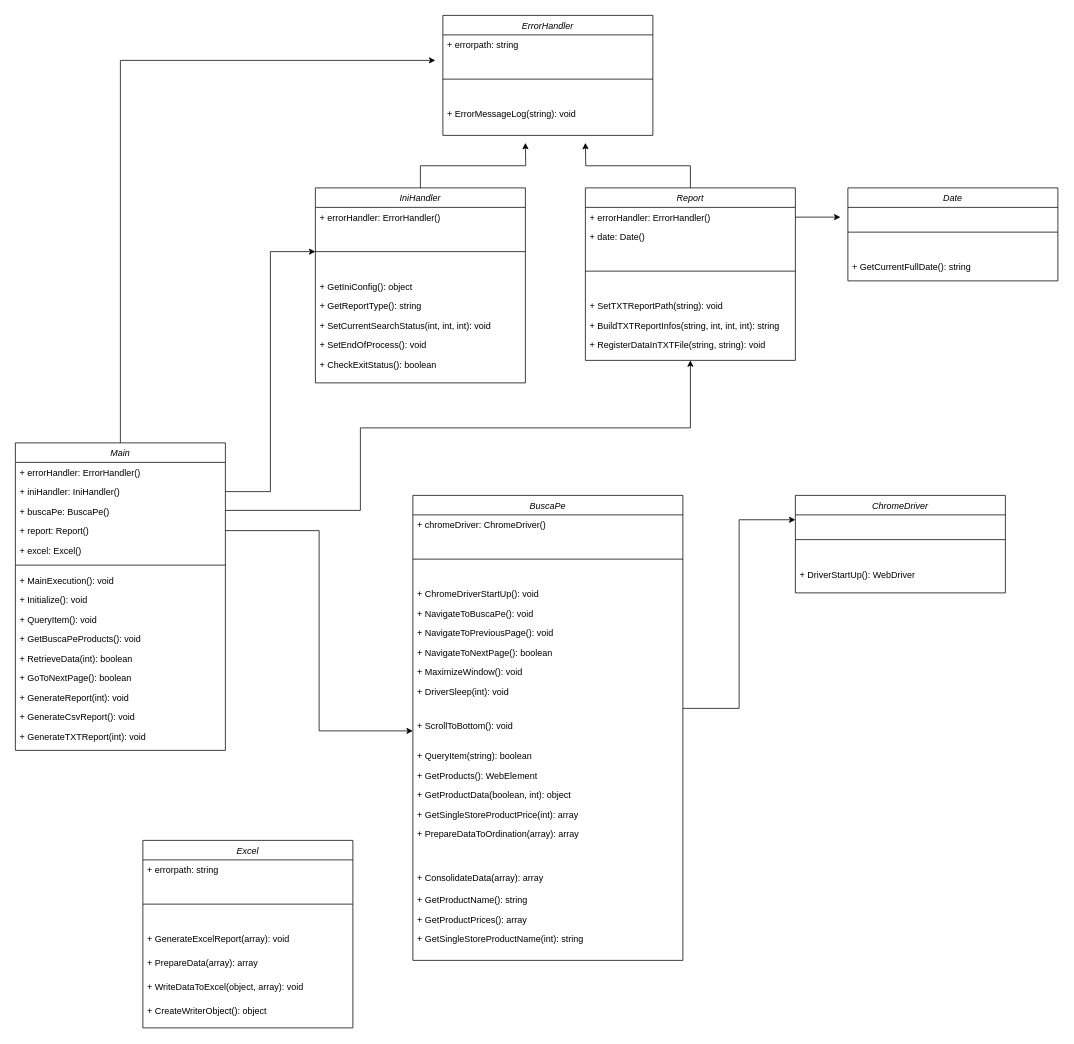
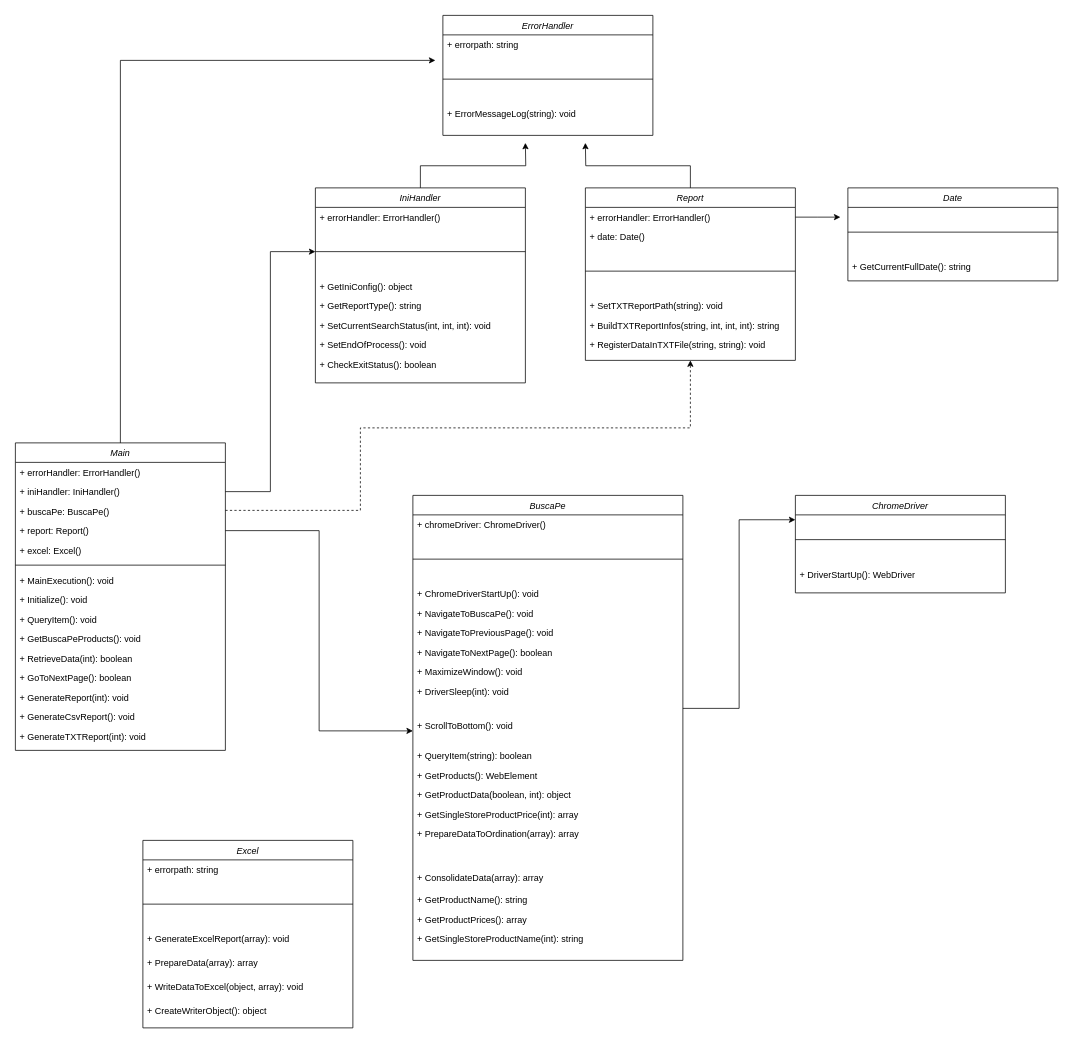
(448, 428) -> (448, 428)
